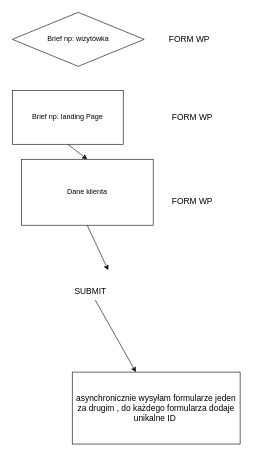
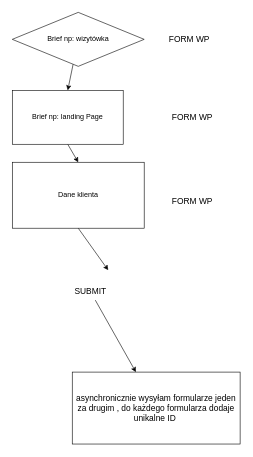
none -> (71, 75)
(87, 192) -> (78, 195)
